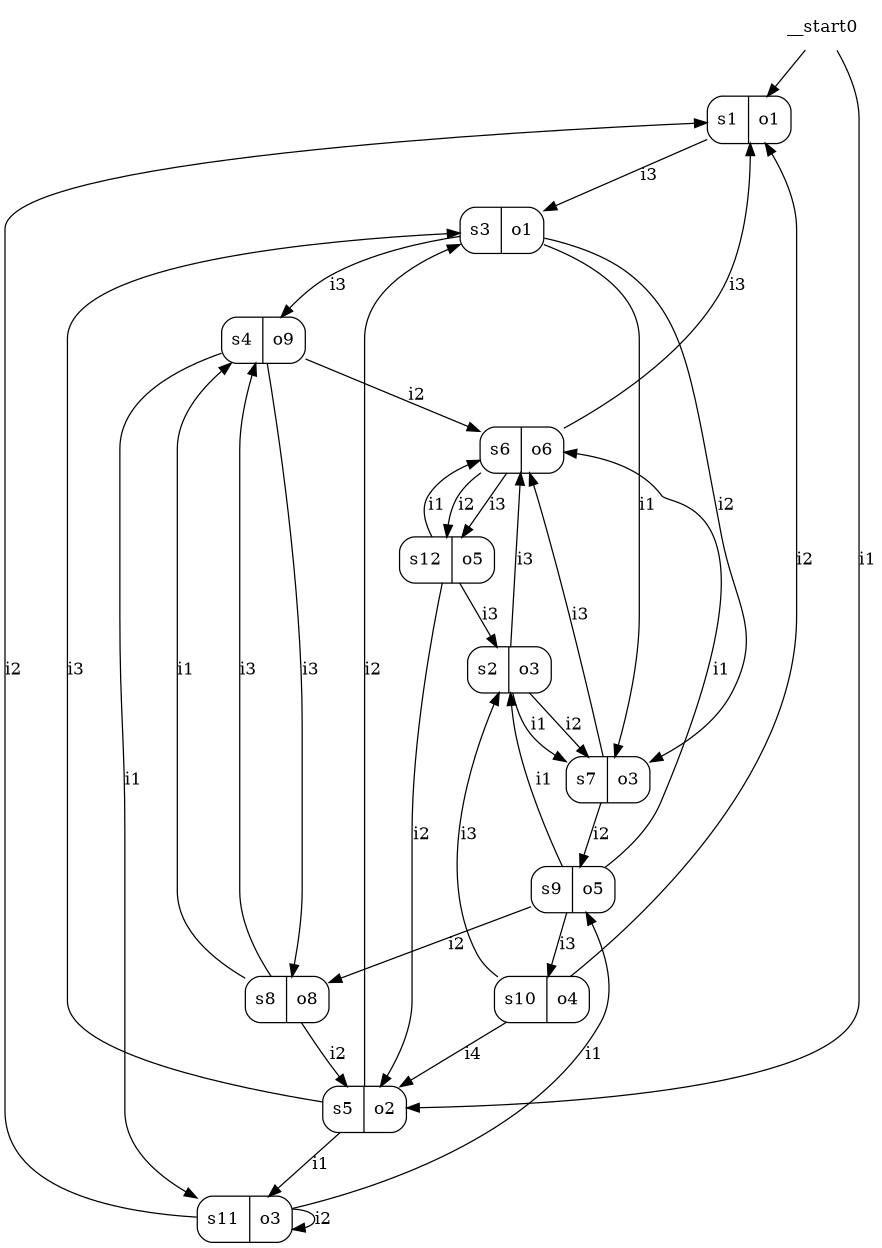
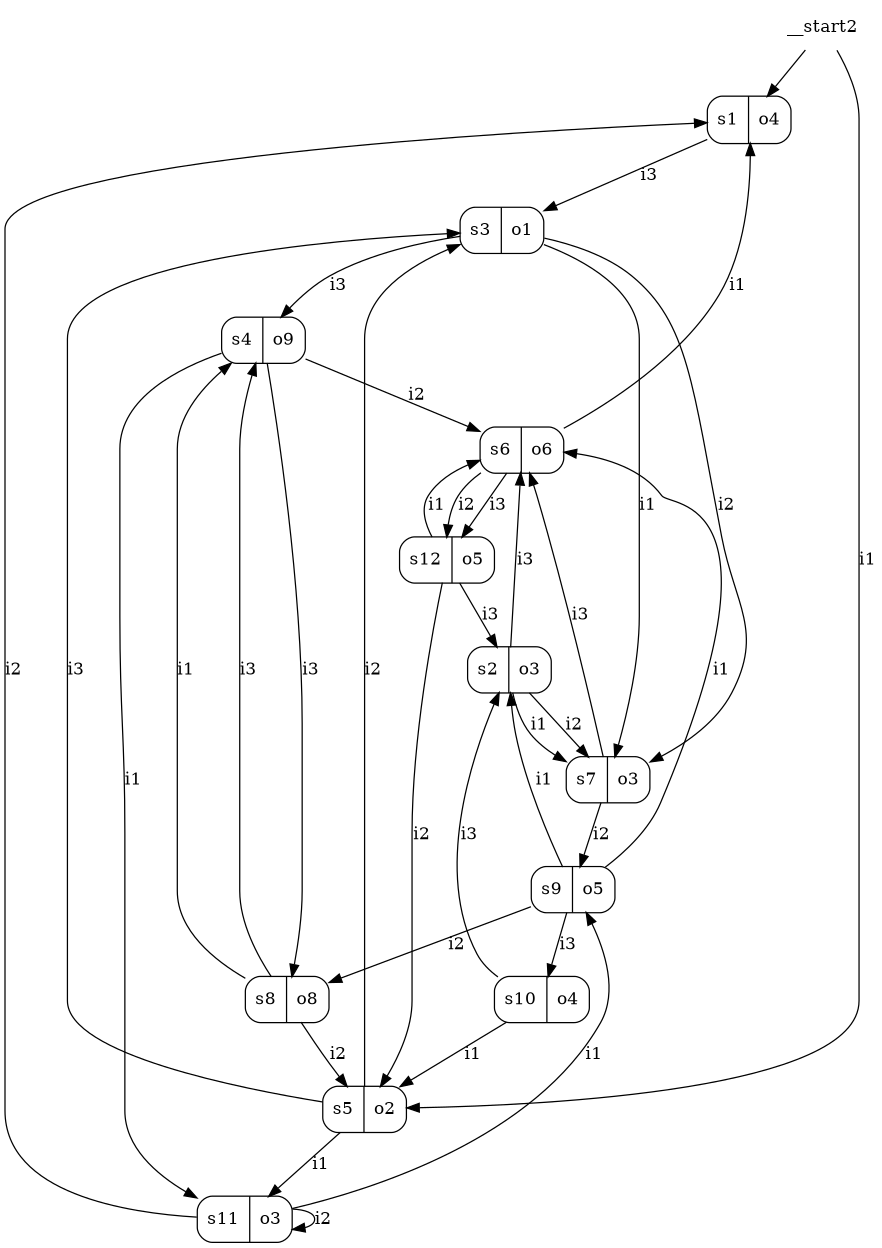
(823, 27) -> (823, 27)
(770, 119) -> (770, 119)
(738, 285) -> (738, 285)
(797, 602) -> none
(473, 1054) -> (473, 1054)
